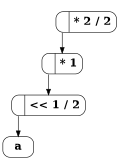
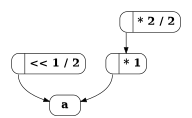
(49, 83) -> (103, 91)
